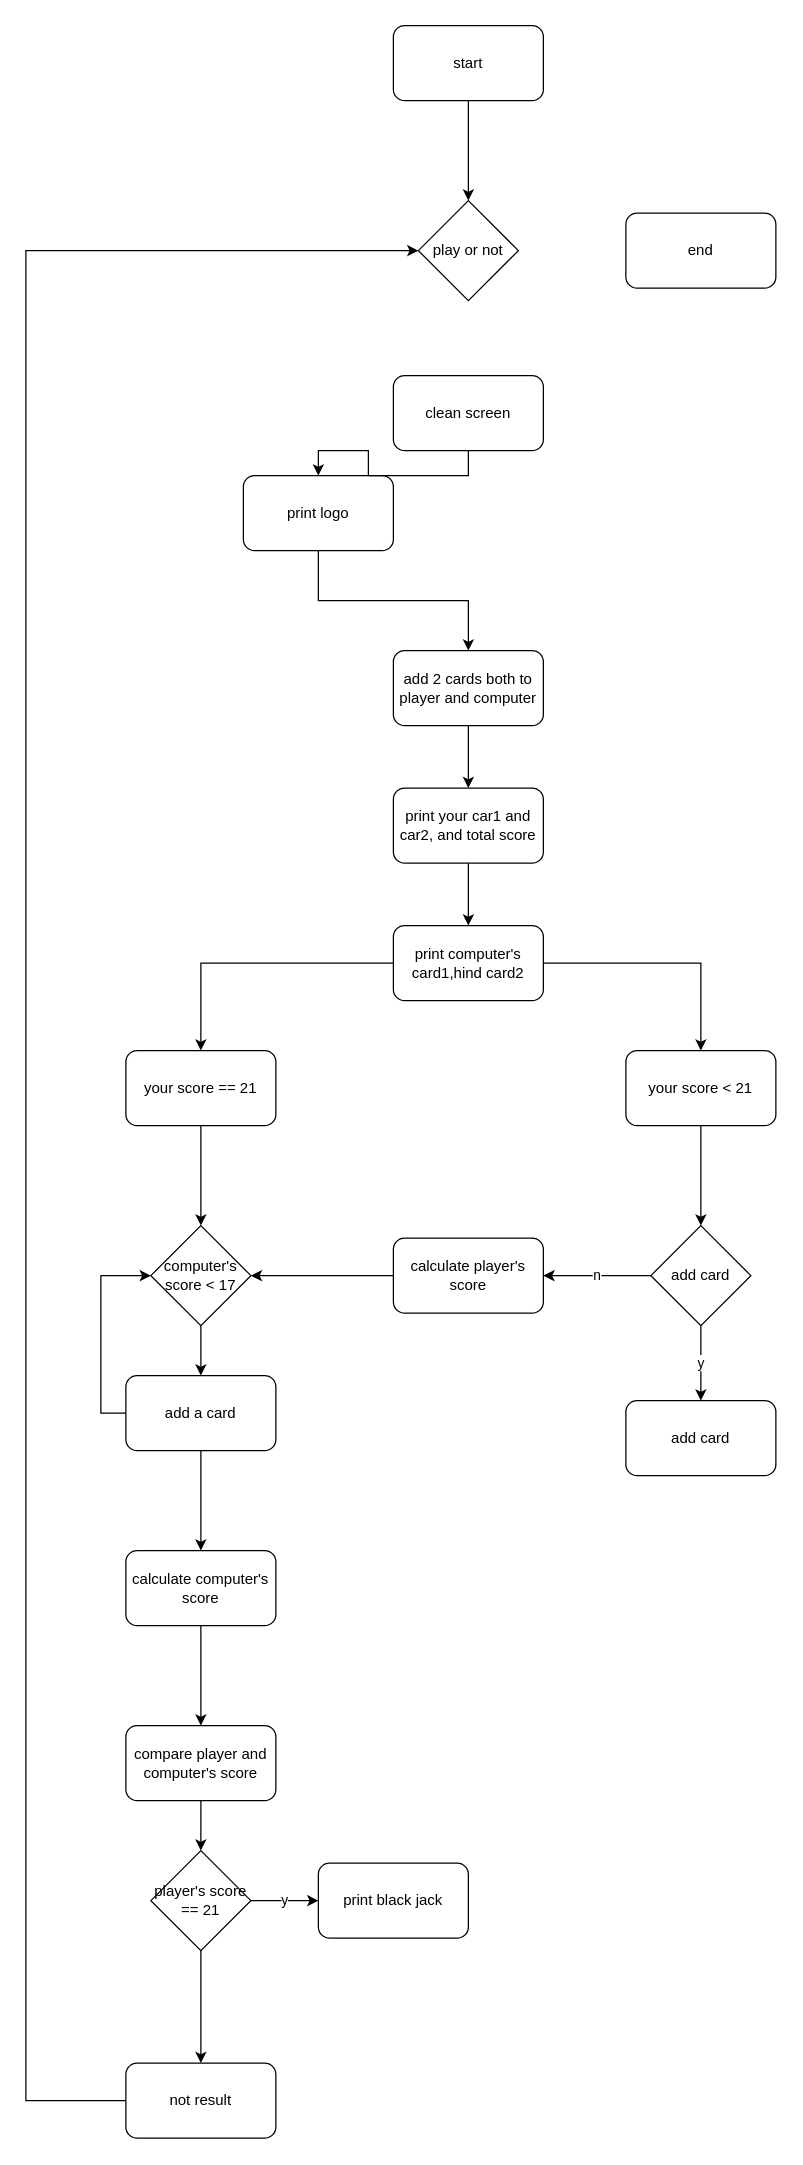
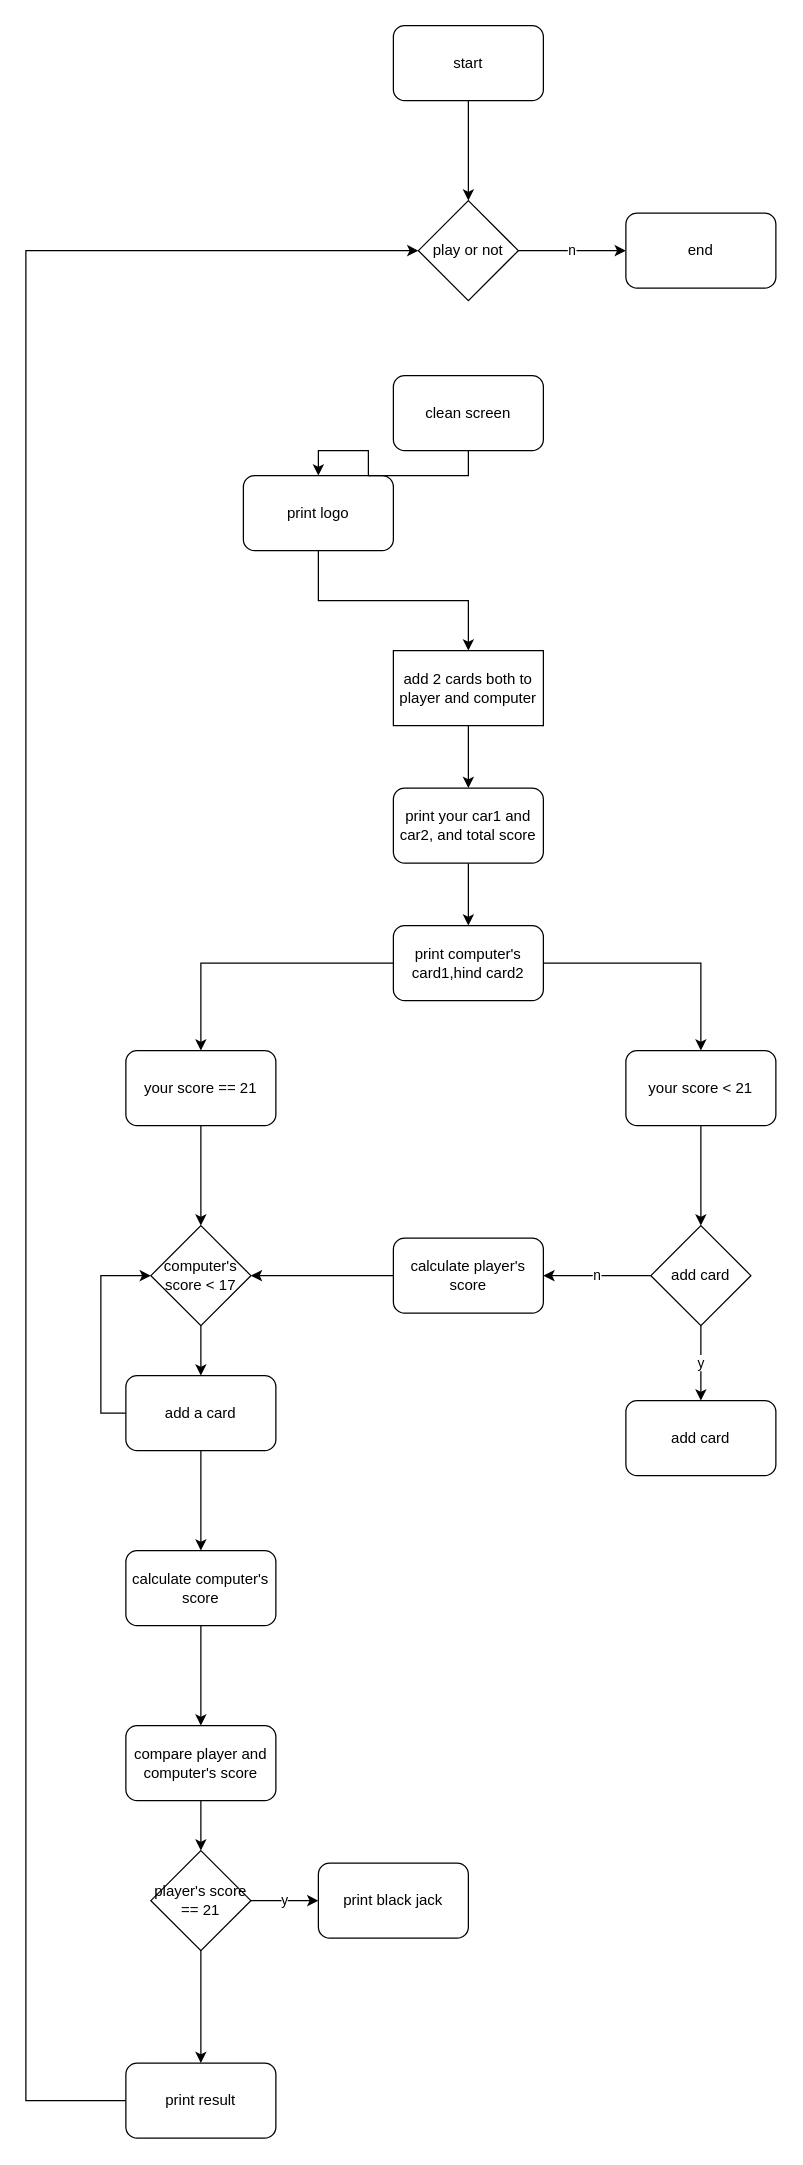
none -> (567, 251)
(468, 688) -> (468, 688)
(201, 2101) -> (201, 2101)
